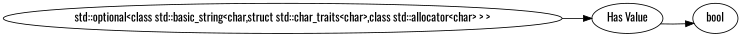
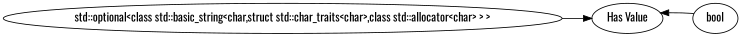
(673, 24) -> (681, 13)
